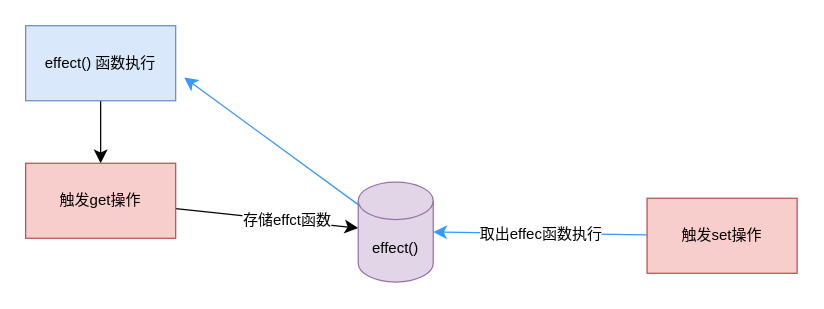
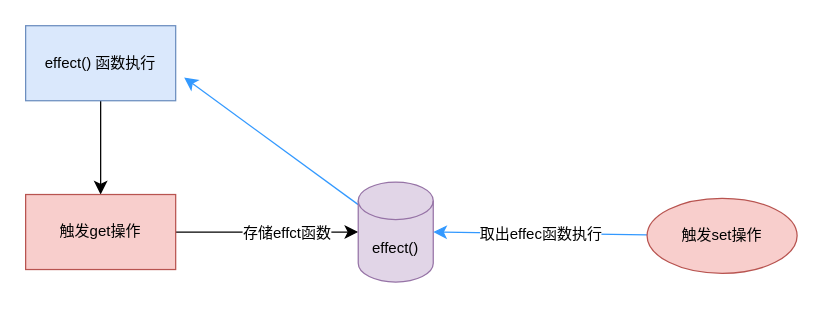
(101, 201) -> (101, 232)
(722, 236) -> (722, 236)
